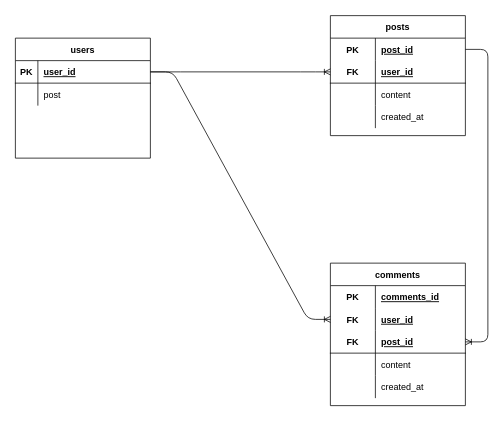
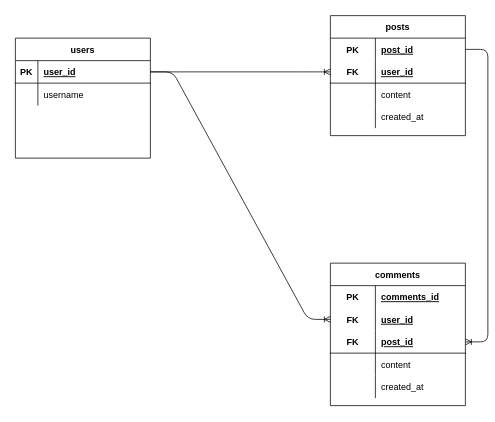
(54, 95) -> (64, 95)
